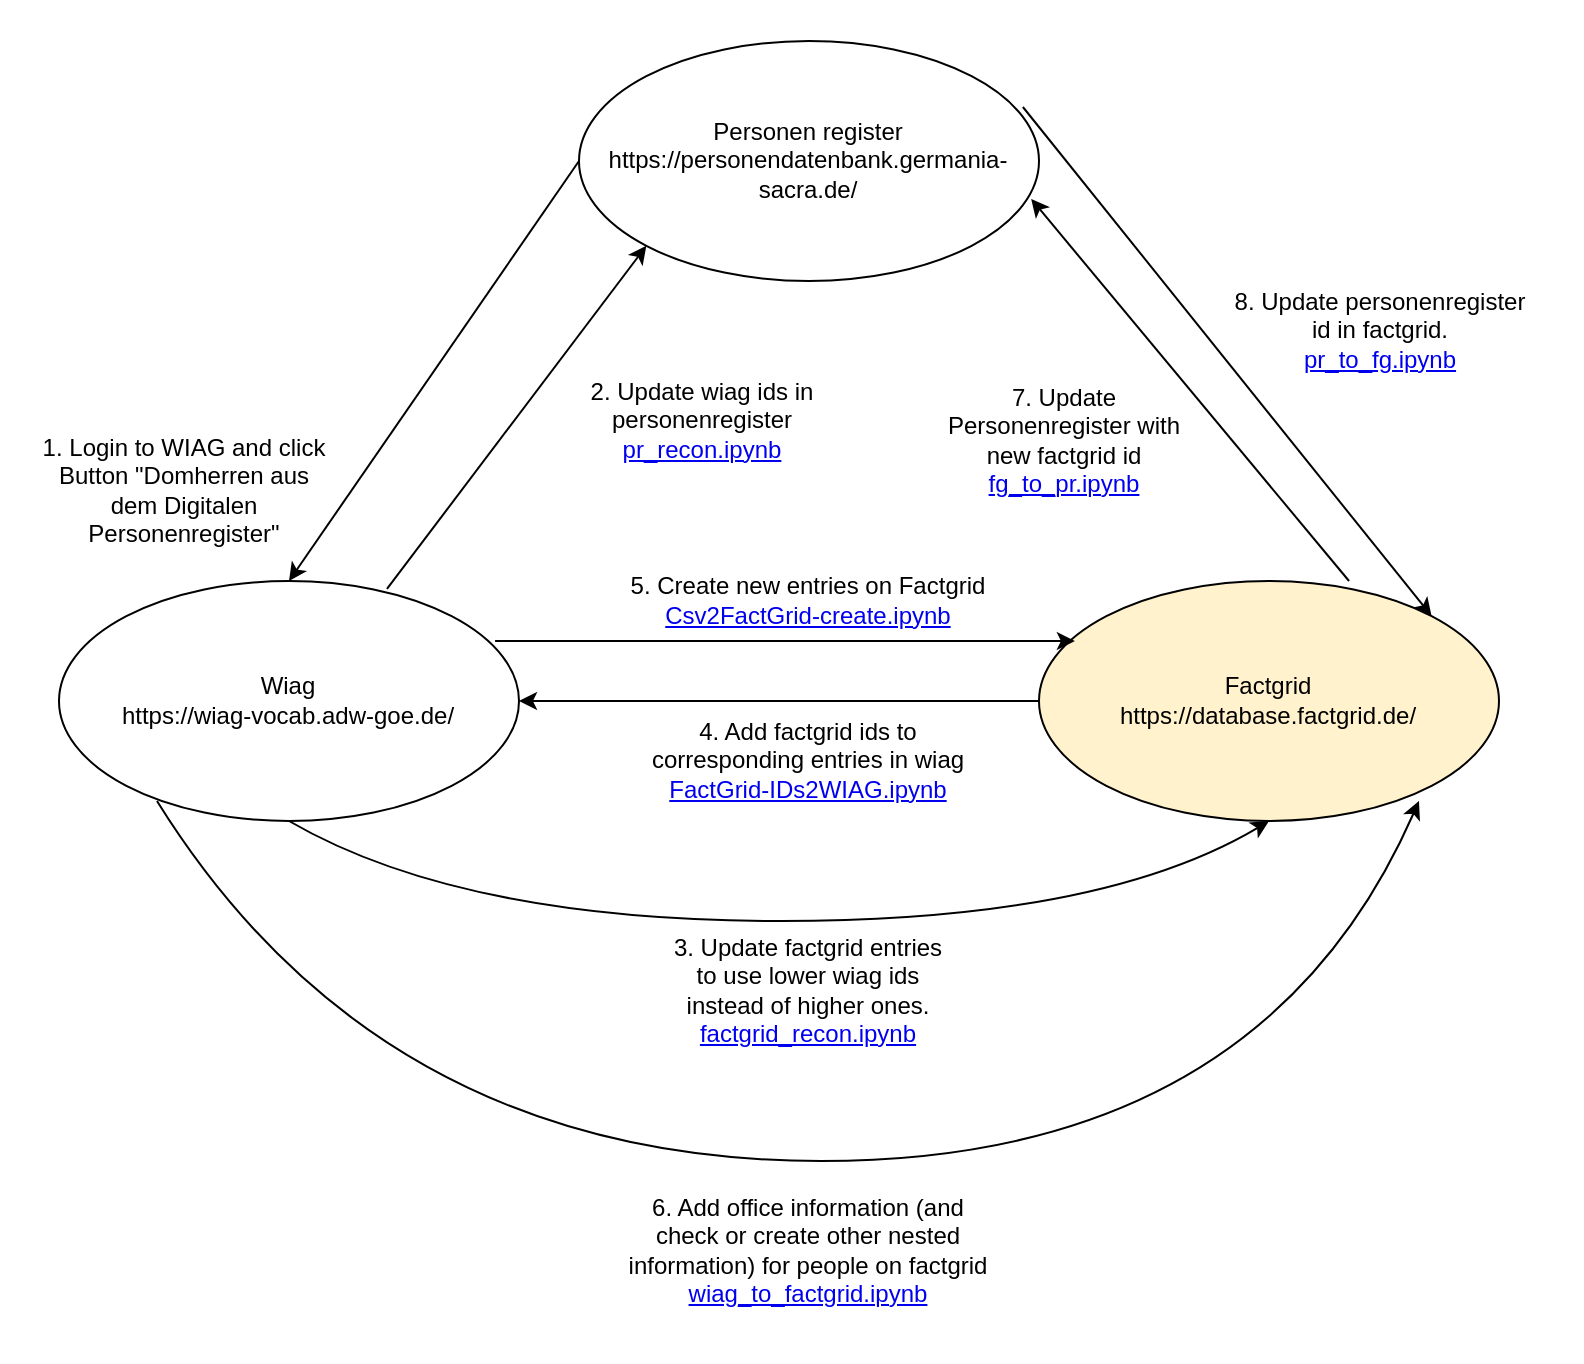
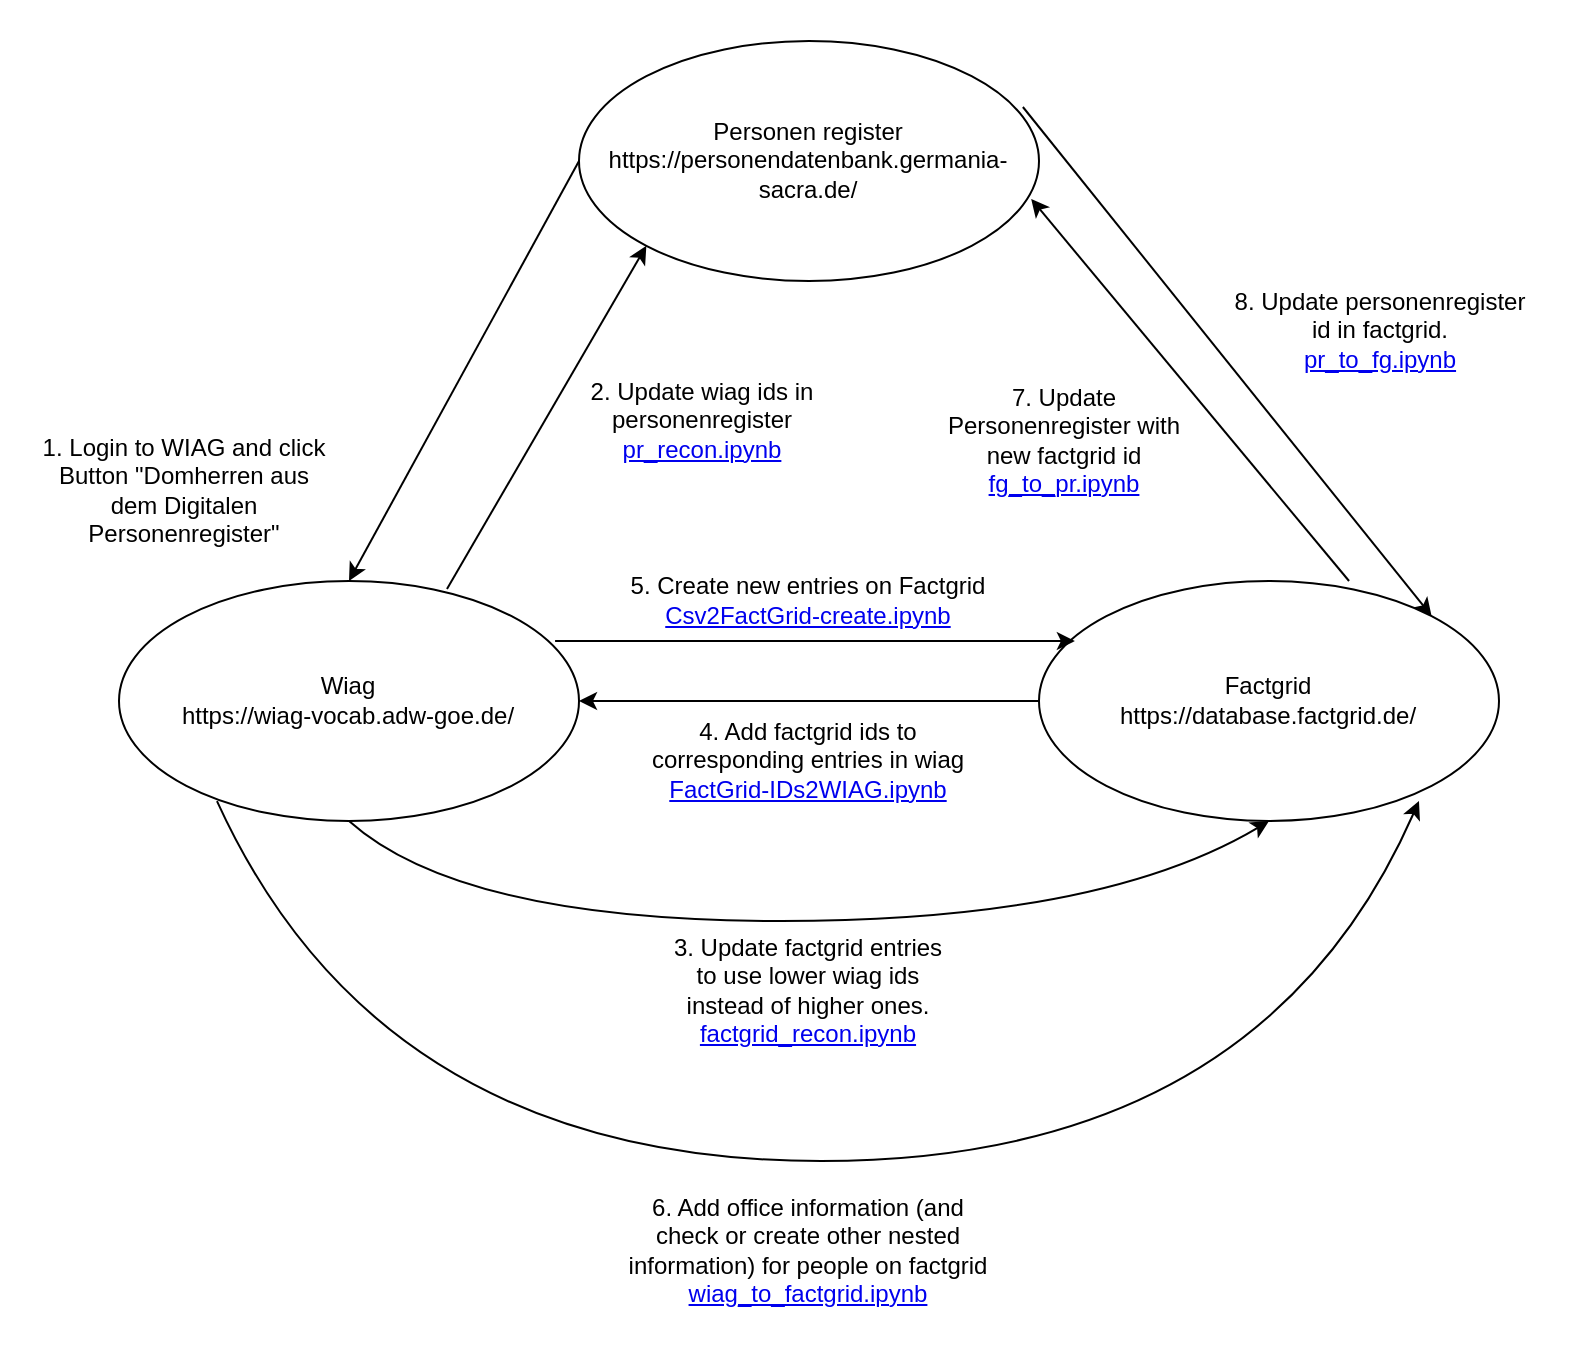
(289, 701) -> (349, 701)
(1269, 701) -> (1269, 701)
